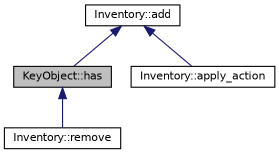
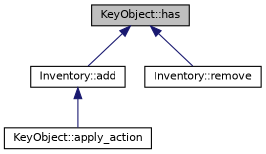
(94, 50) -> (105, 50)
(203, 77) -> (78, 138)
